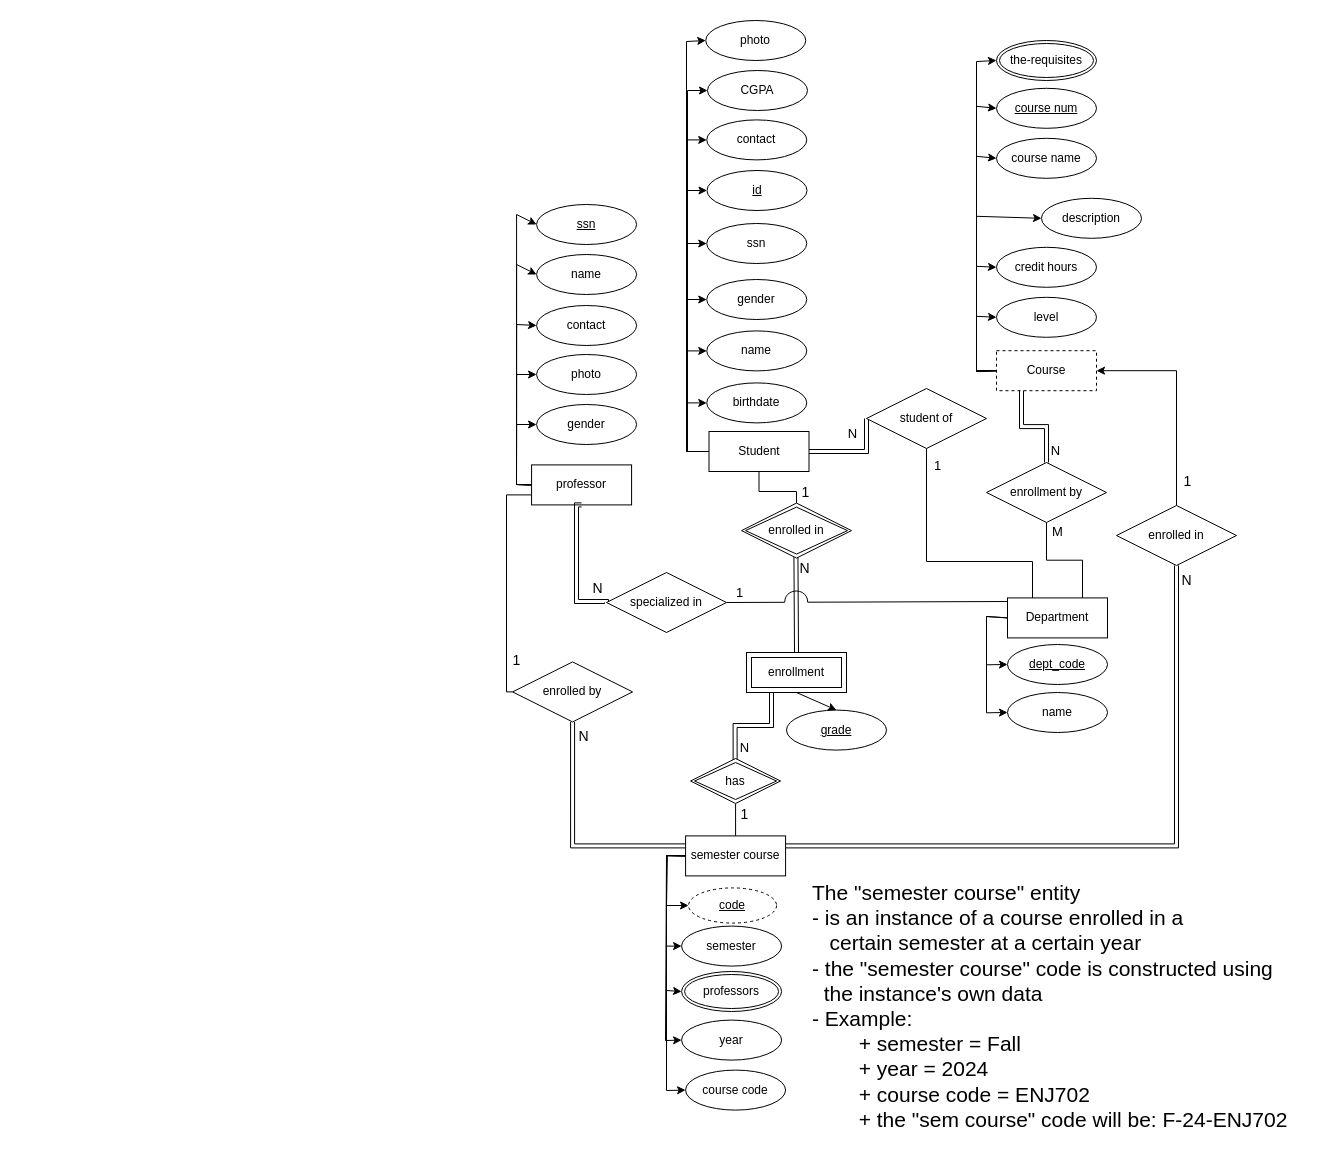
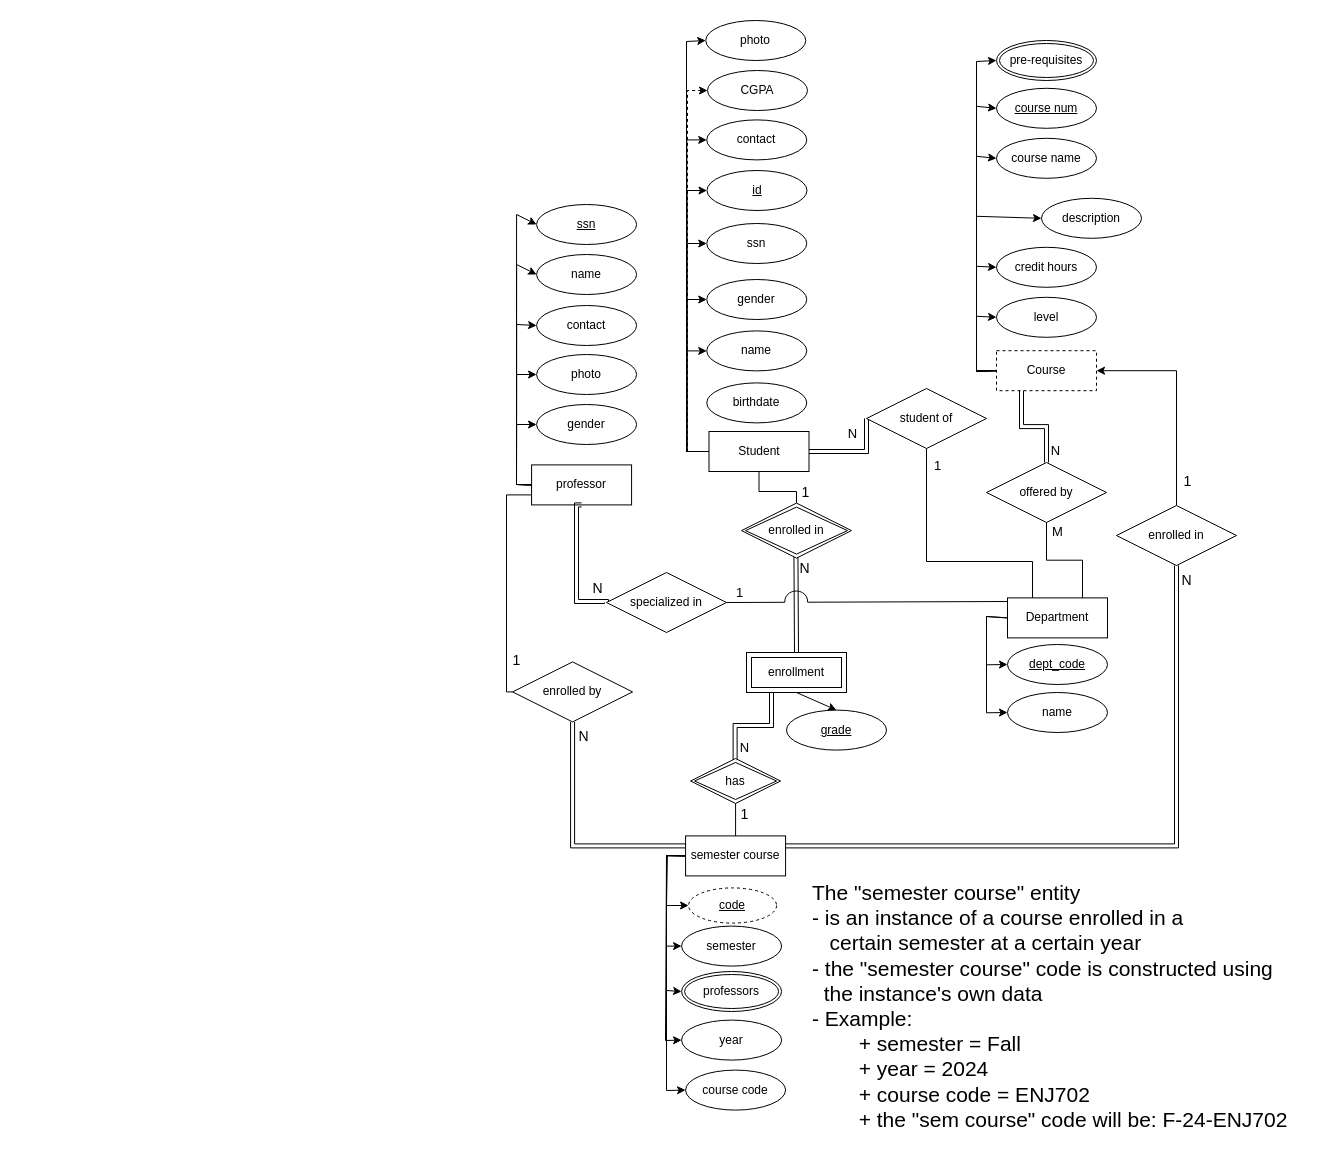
(1047, 61) -> (1047, 61)
(688, 134) -> (688, 134)
(695, 403) -> none
(1047, 493) -> (1047, 493)
